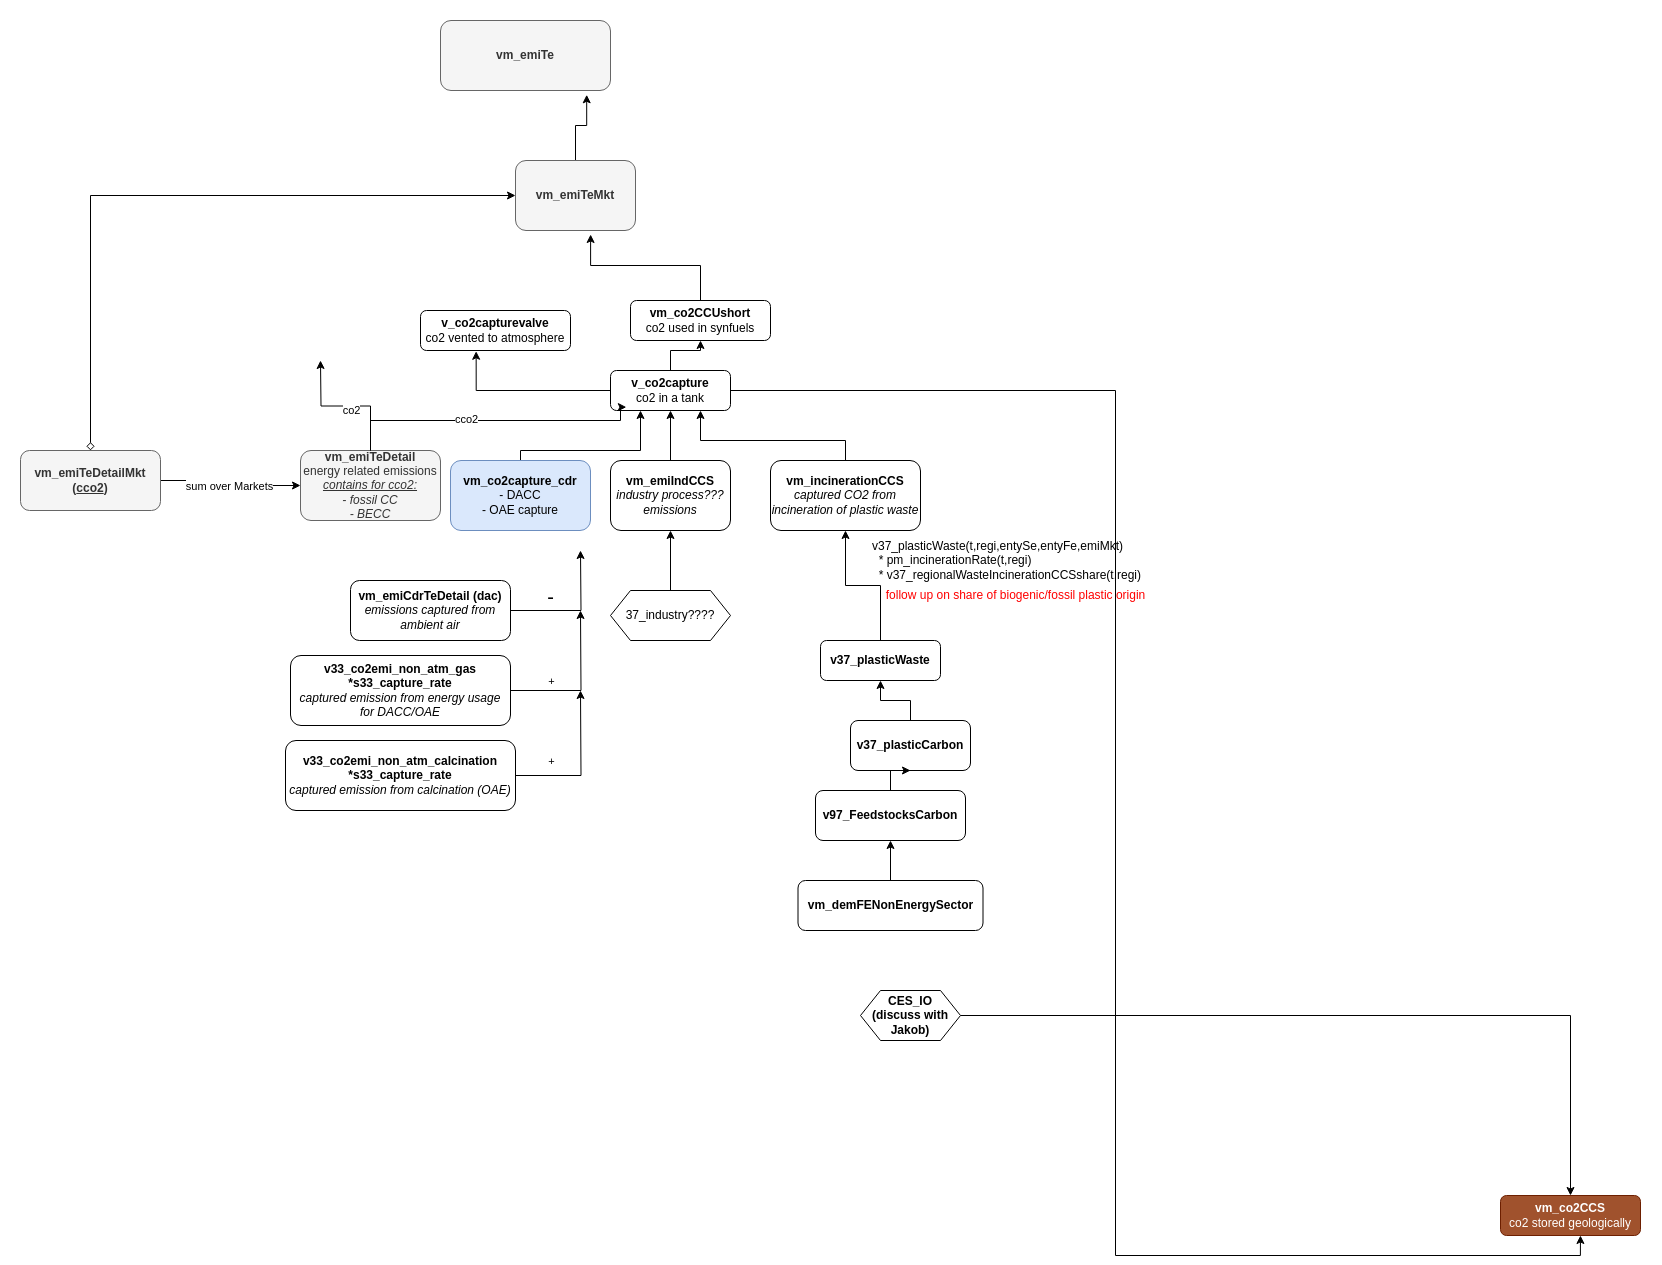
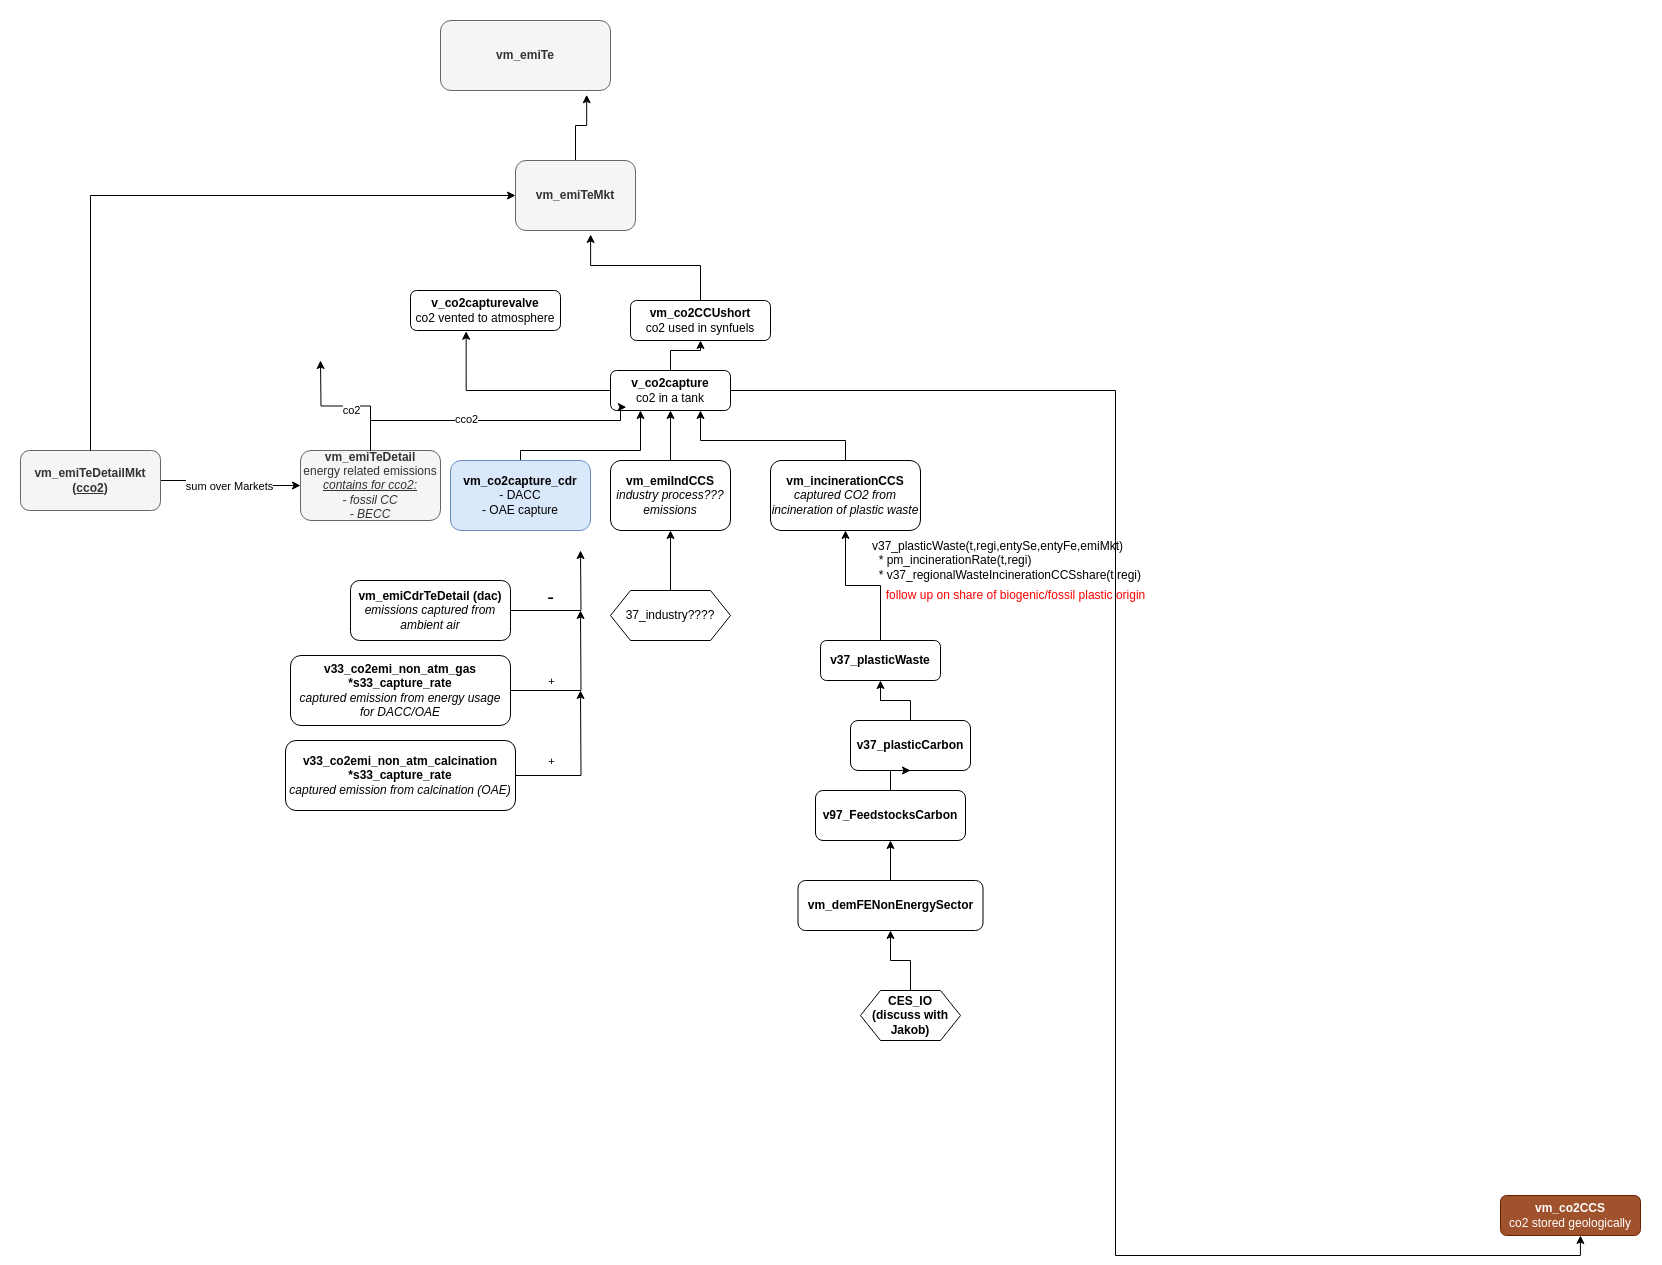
(496, 331) -> (486, 311)
(91, 442) -> (91, 446)
(1352, 1016) -> (905, 961)
